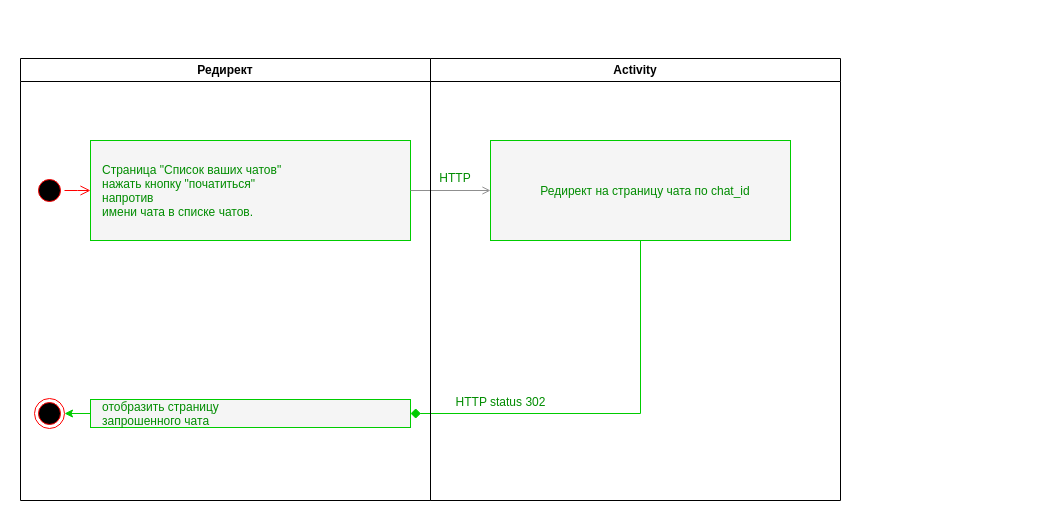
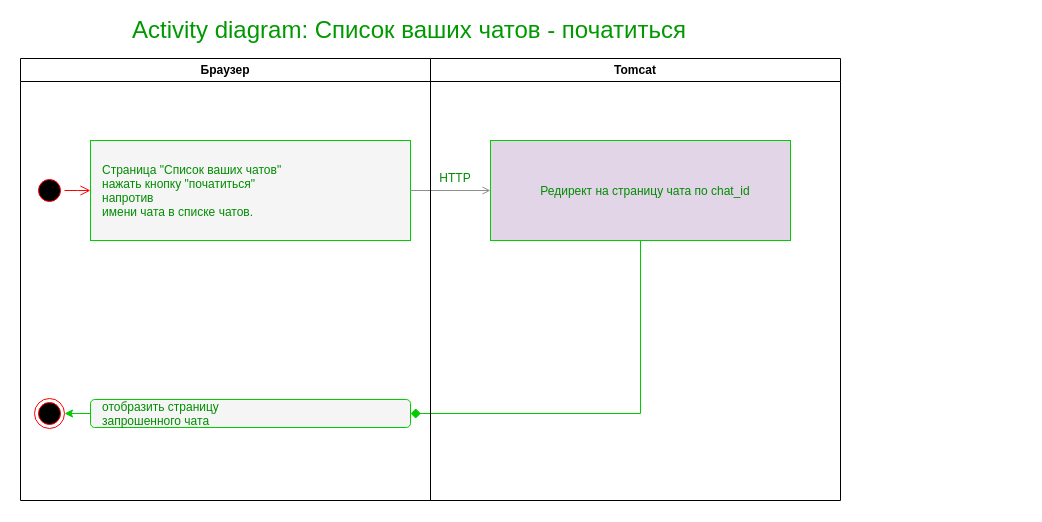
none -> (576, 31)
(226, 71) -> (226, 71)
(636, 71) -> (636, 71)
(641, 191) -> (641, 191)
(501, 403) -> none
(251, 414) -> (251, 414)
